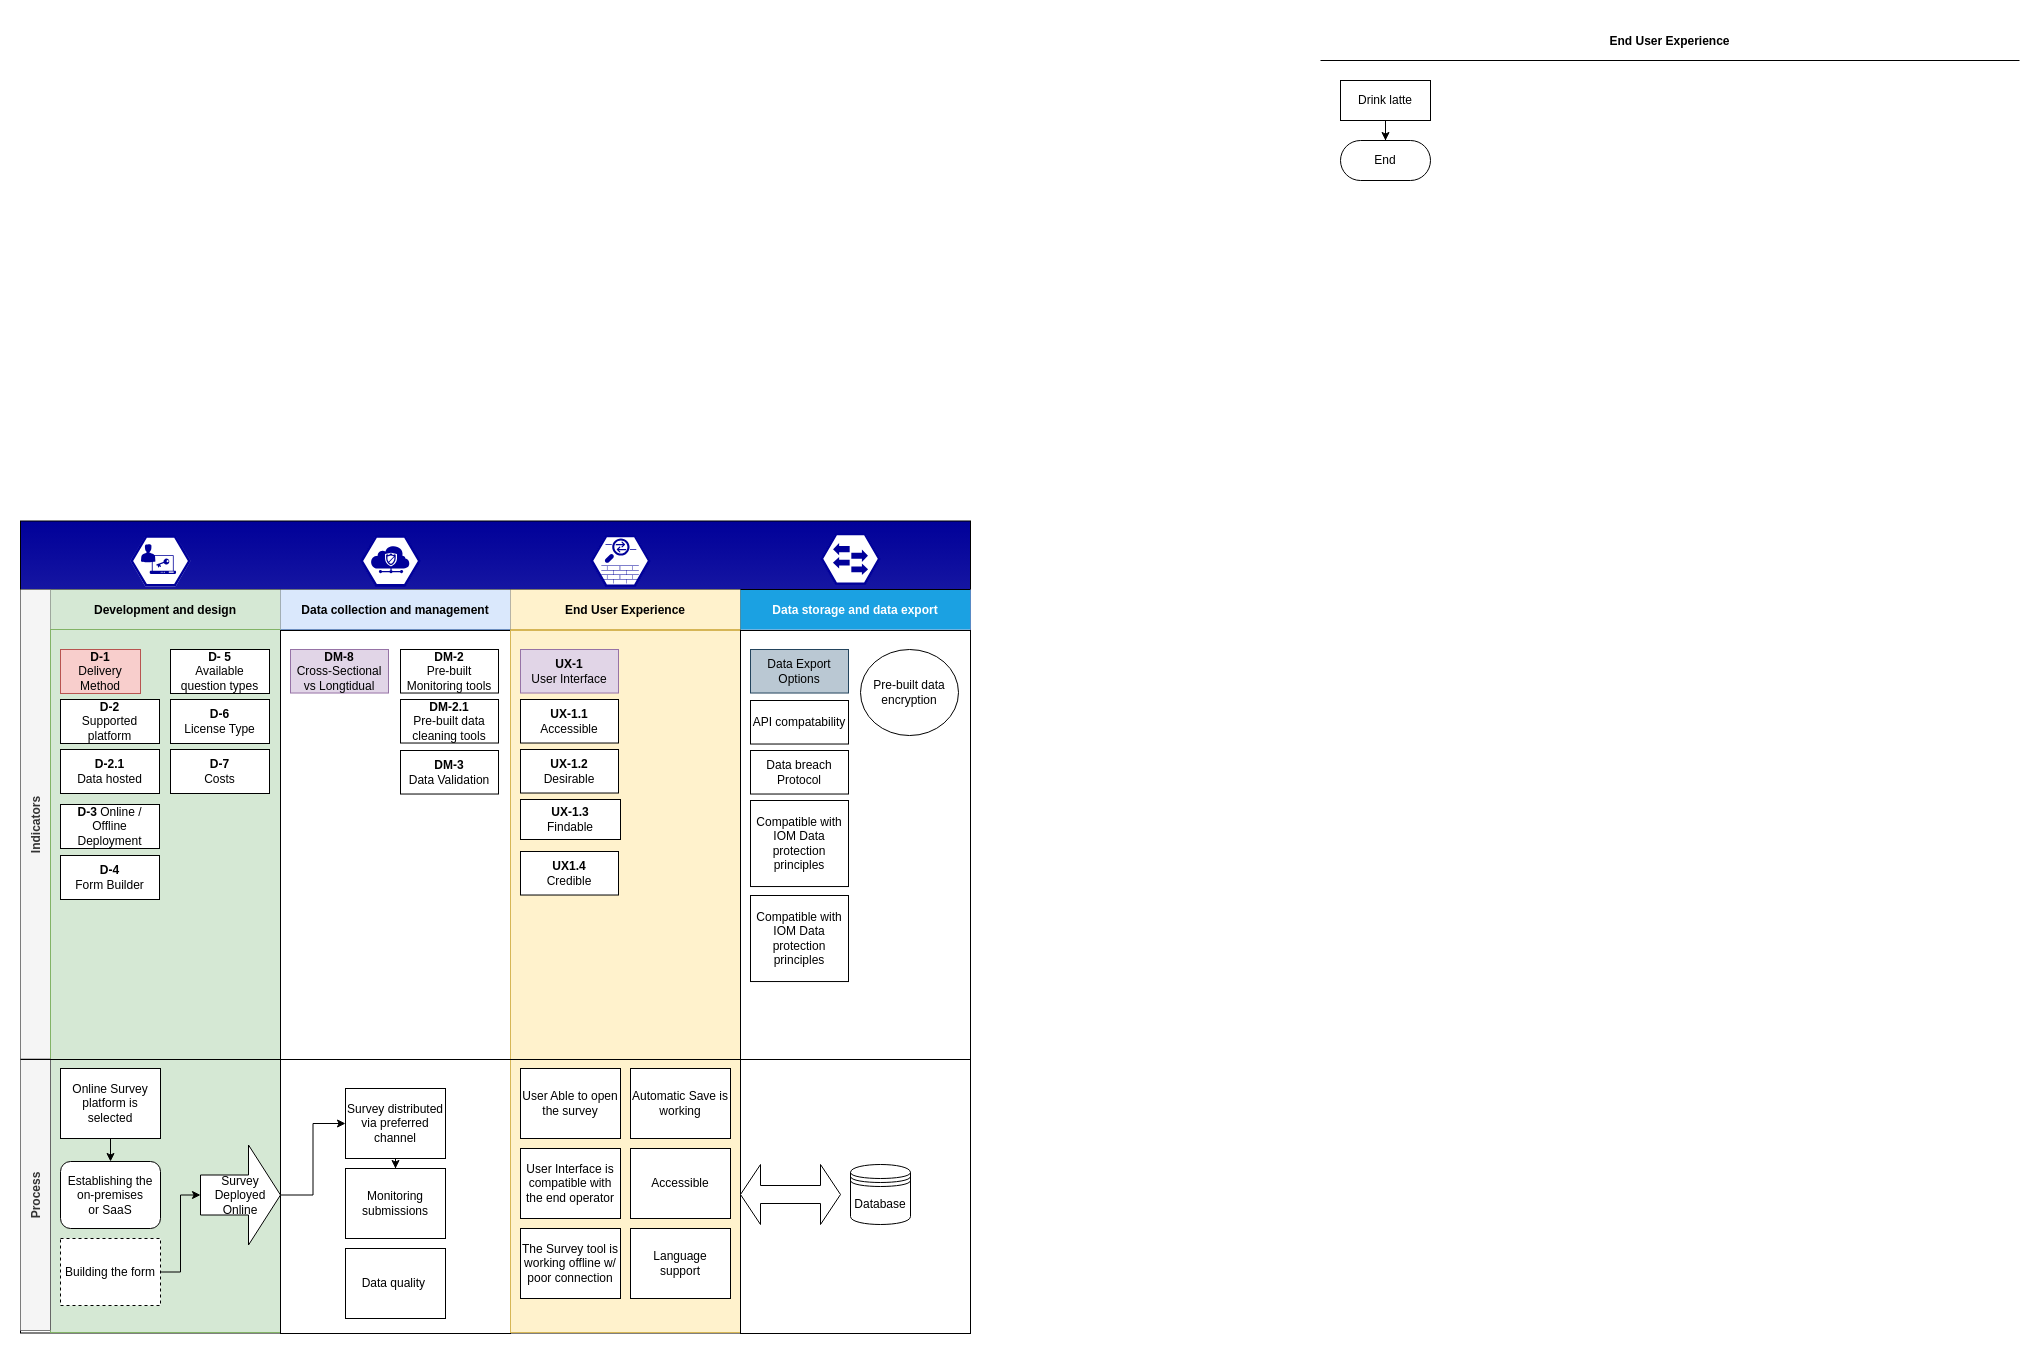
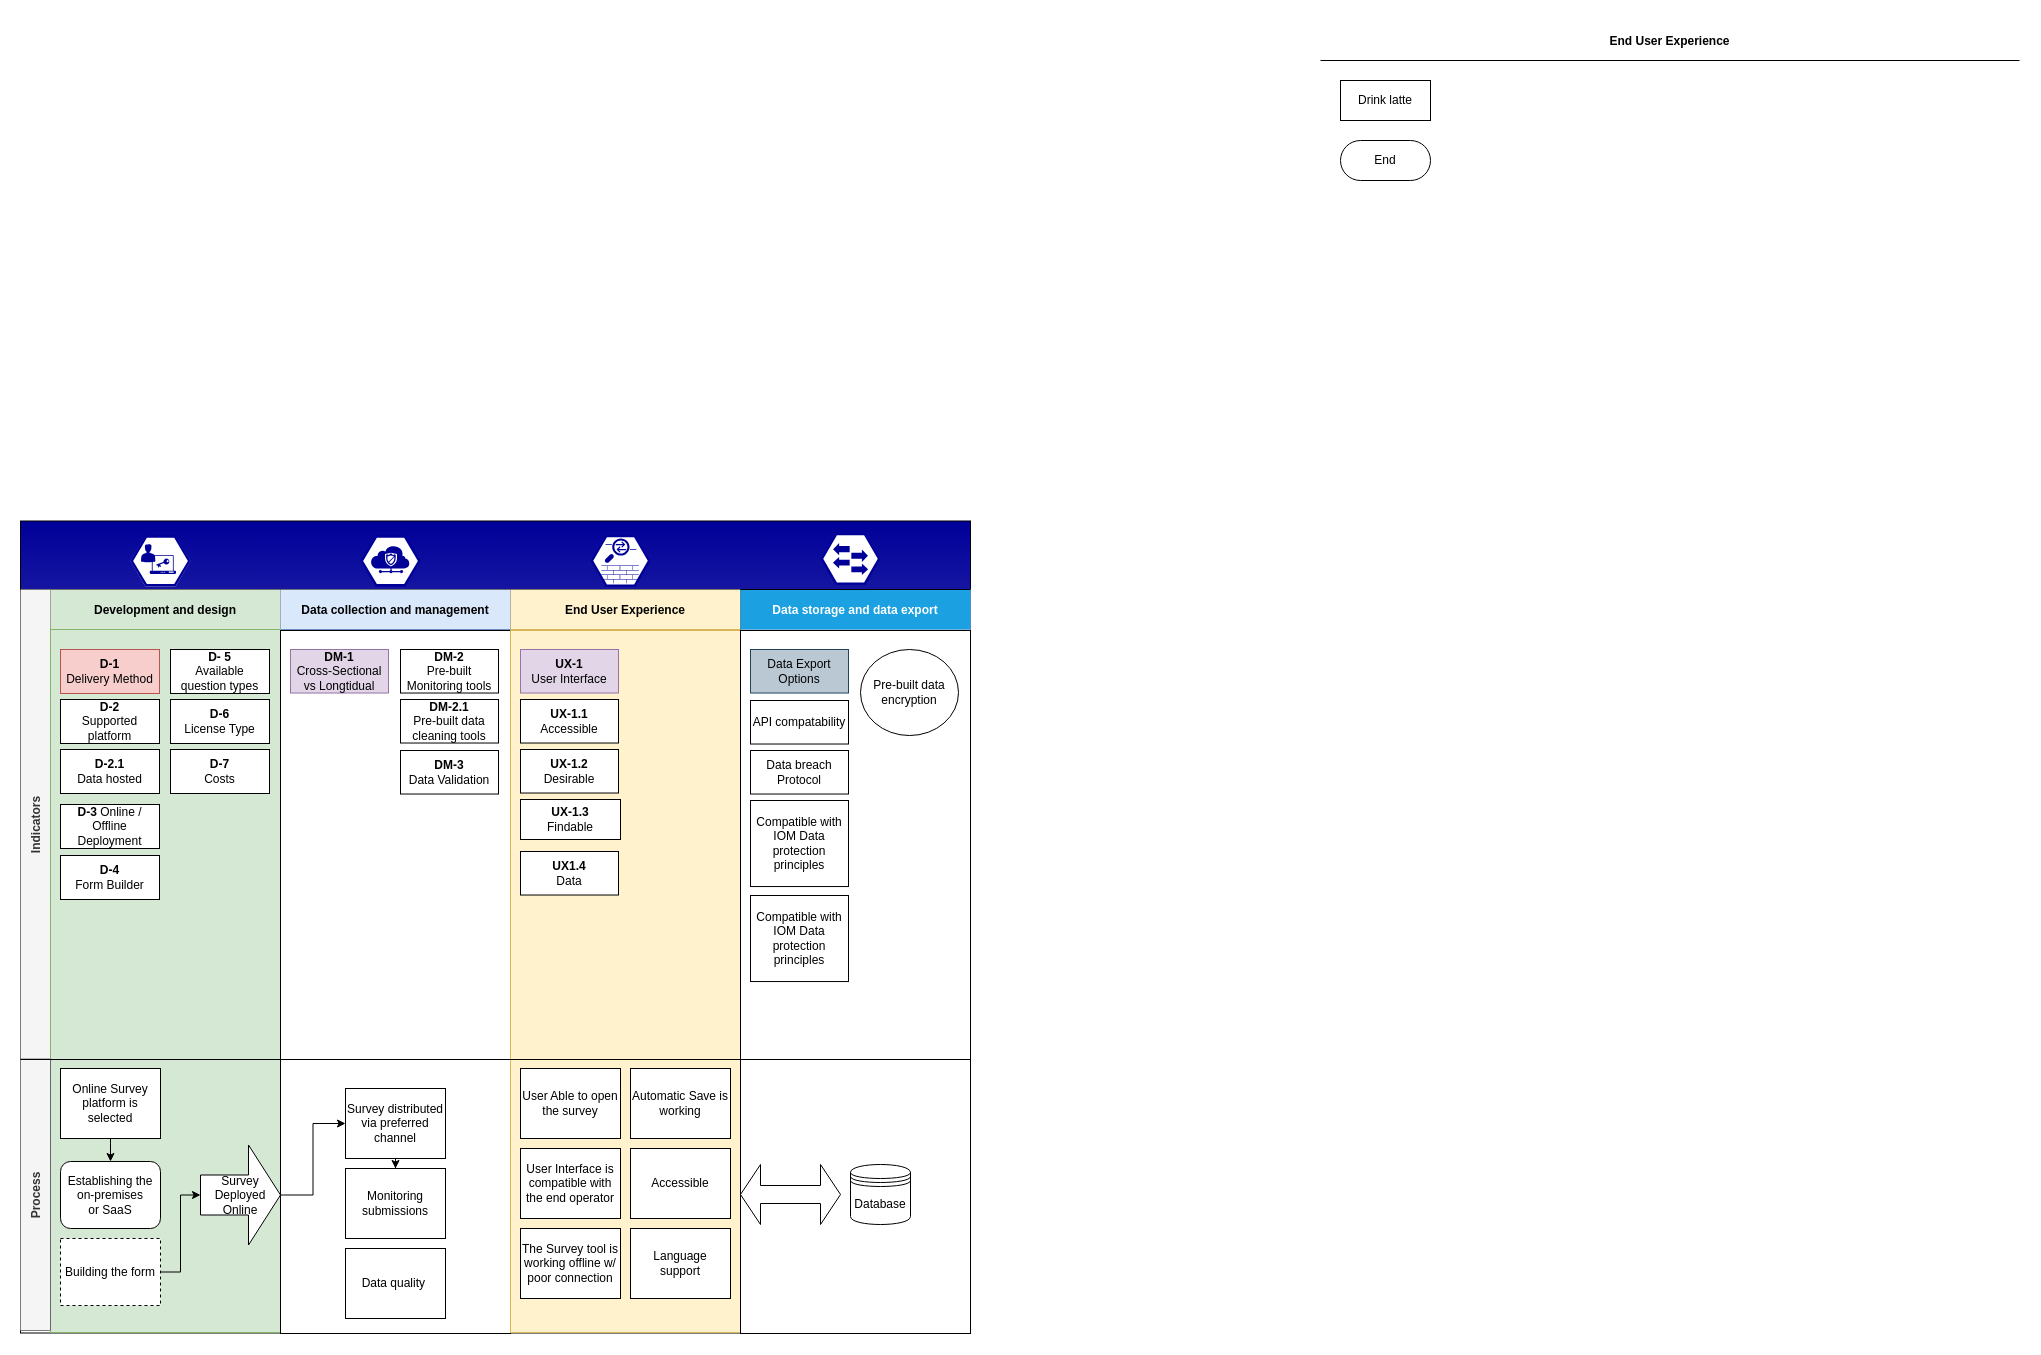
(1386, 135) -> none
(101, 672) -> (110, 672)
(340, 672) -> (340, 672)
(570, 874) -> (570, 874)
